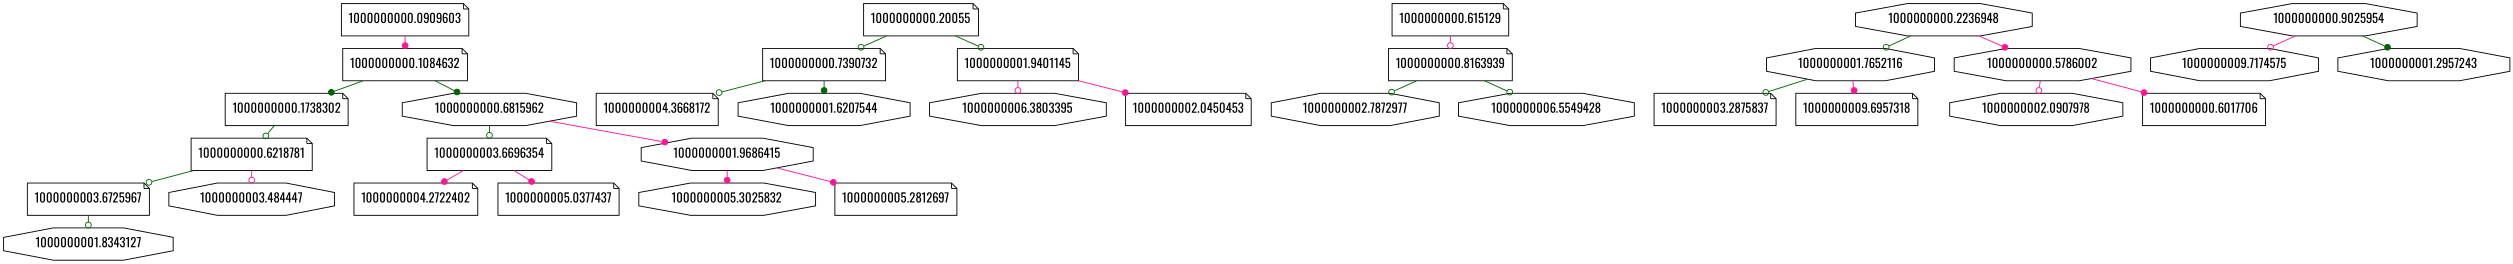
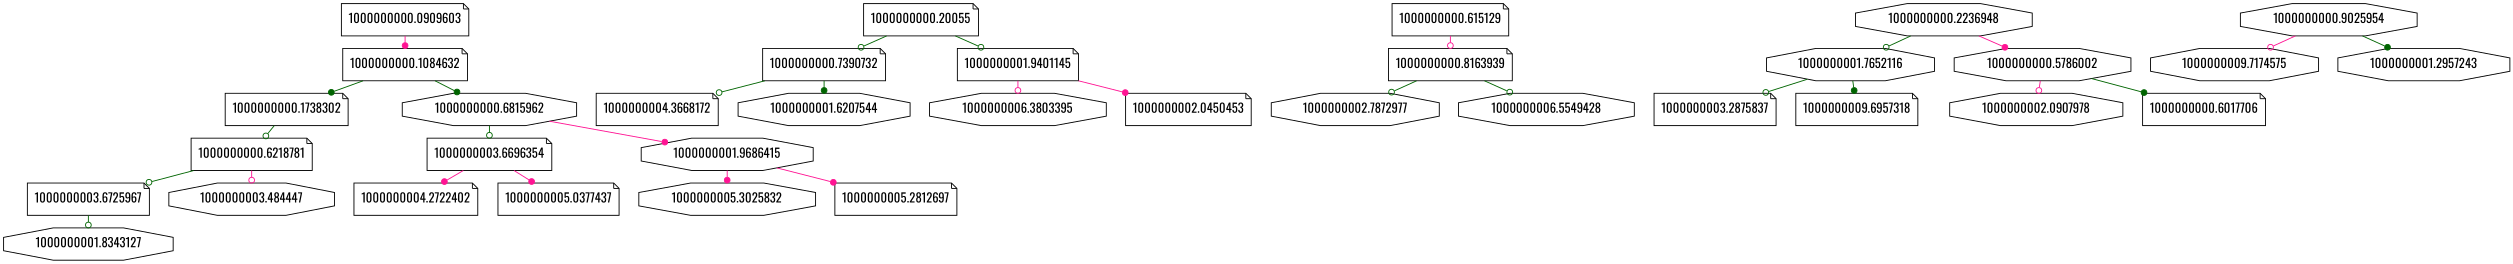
(1853, 84) -> (1853, 84)
(2116, 85) -> (2116, 85)
